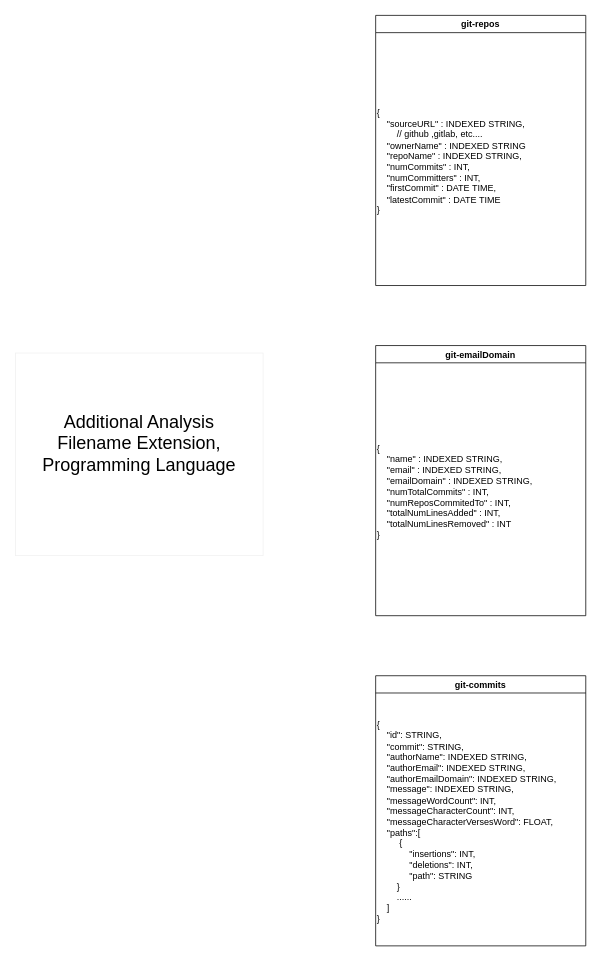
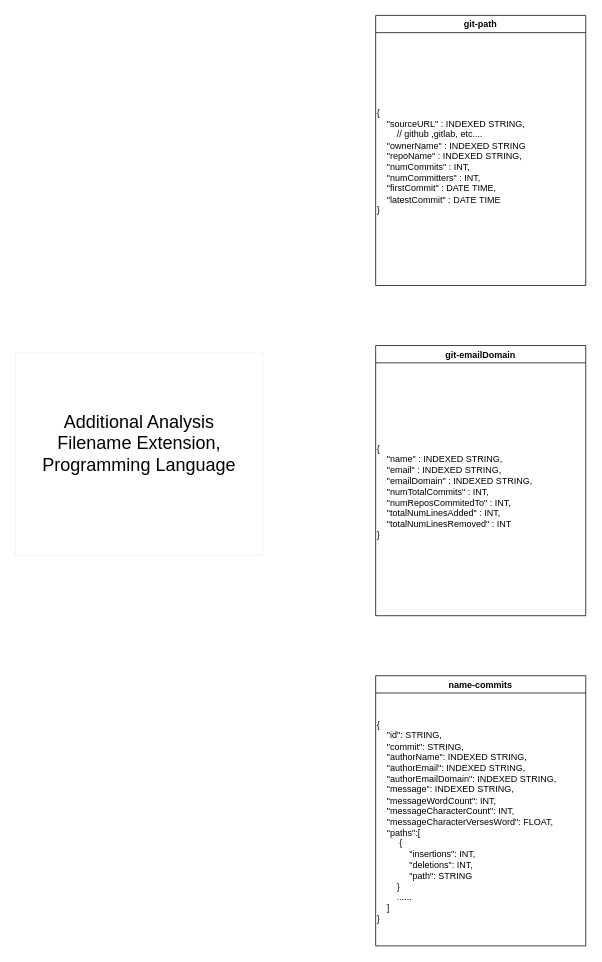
(480, 24) -> (480, 24)
(480, 684) -> (480, 684)
